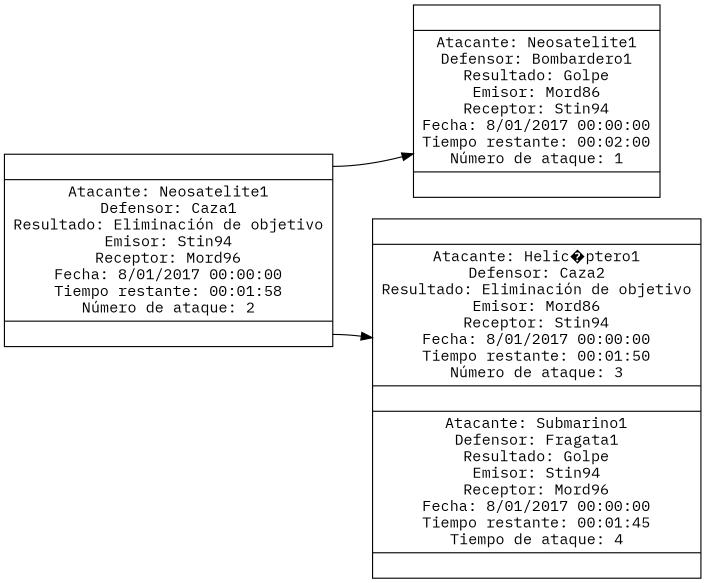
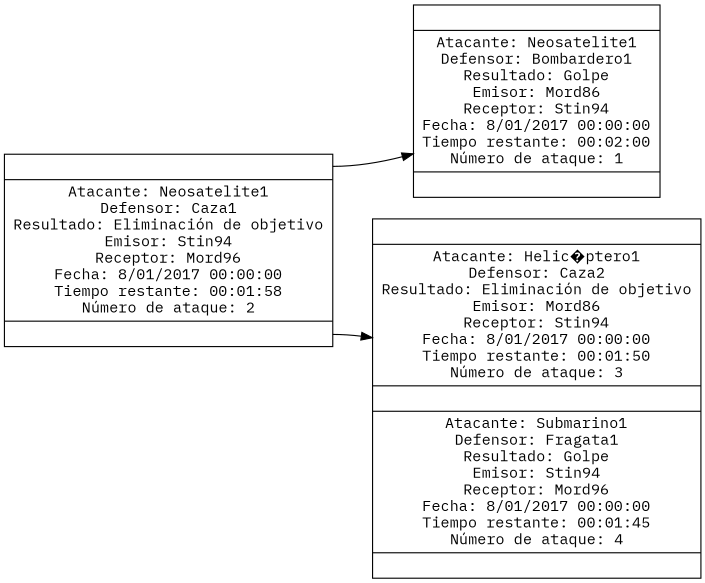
(537, 540) -> (537, 540)
